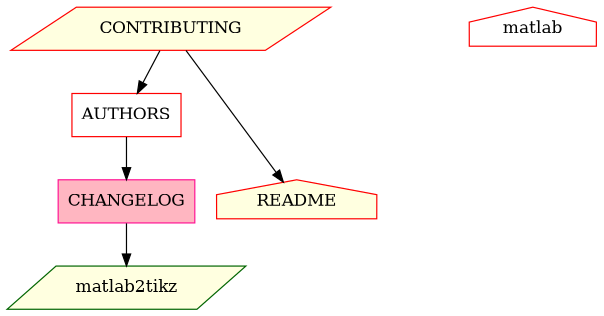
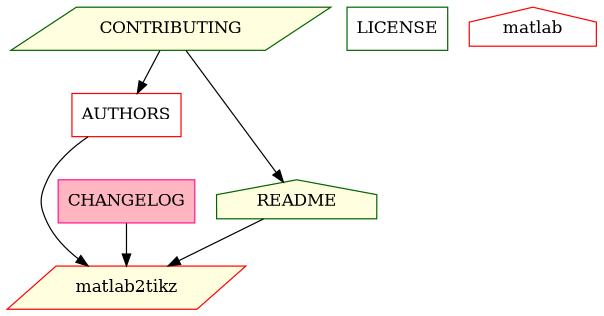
(171, 29) -> (171, 29)
none -> (397, 29)
(126, 152) -> (42, 195)
(297, 201) -> (297, 201)
none -> (221, 240)
(126, 288) -> (126, 288)
